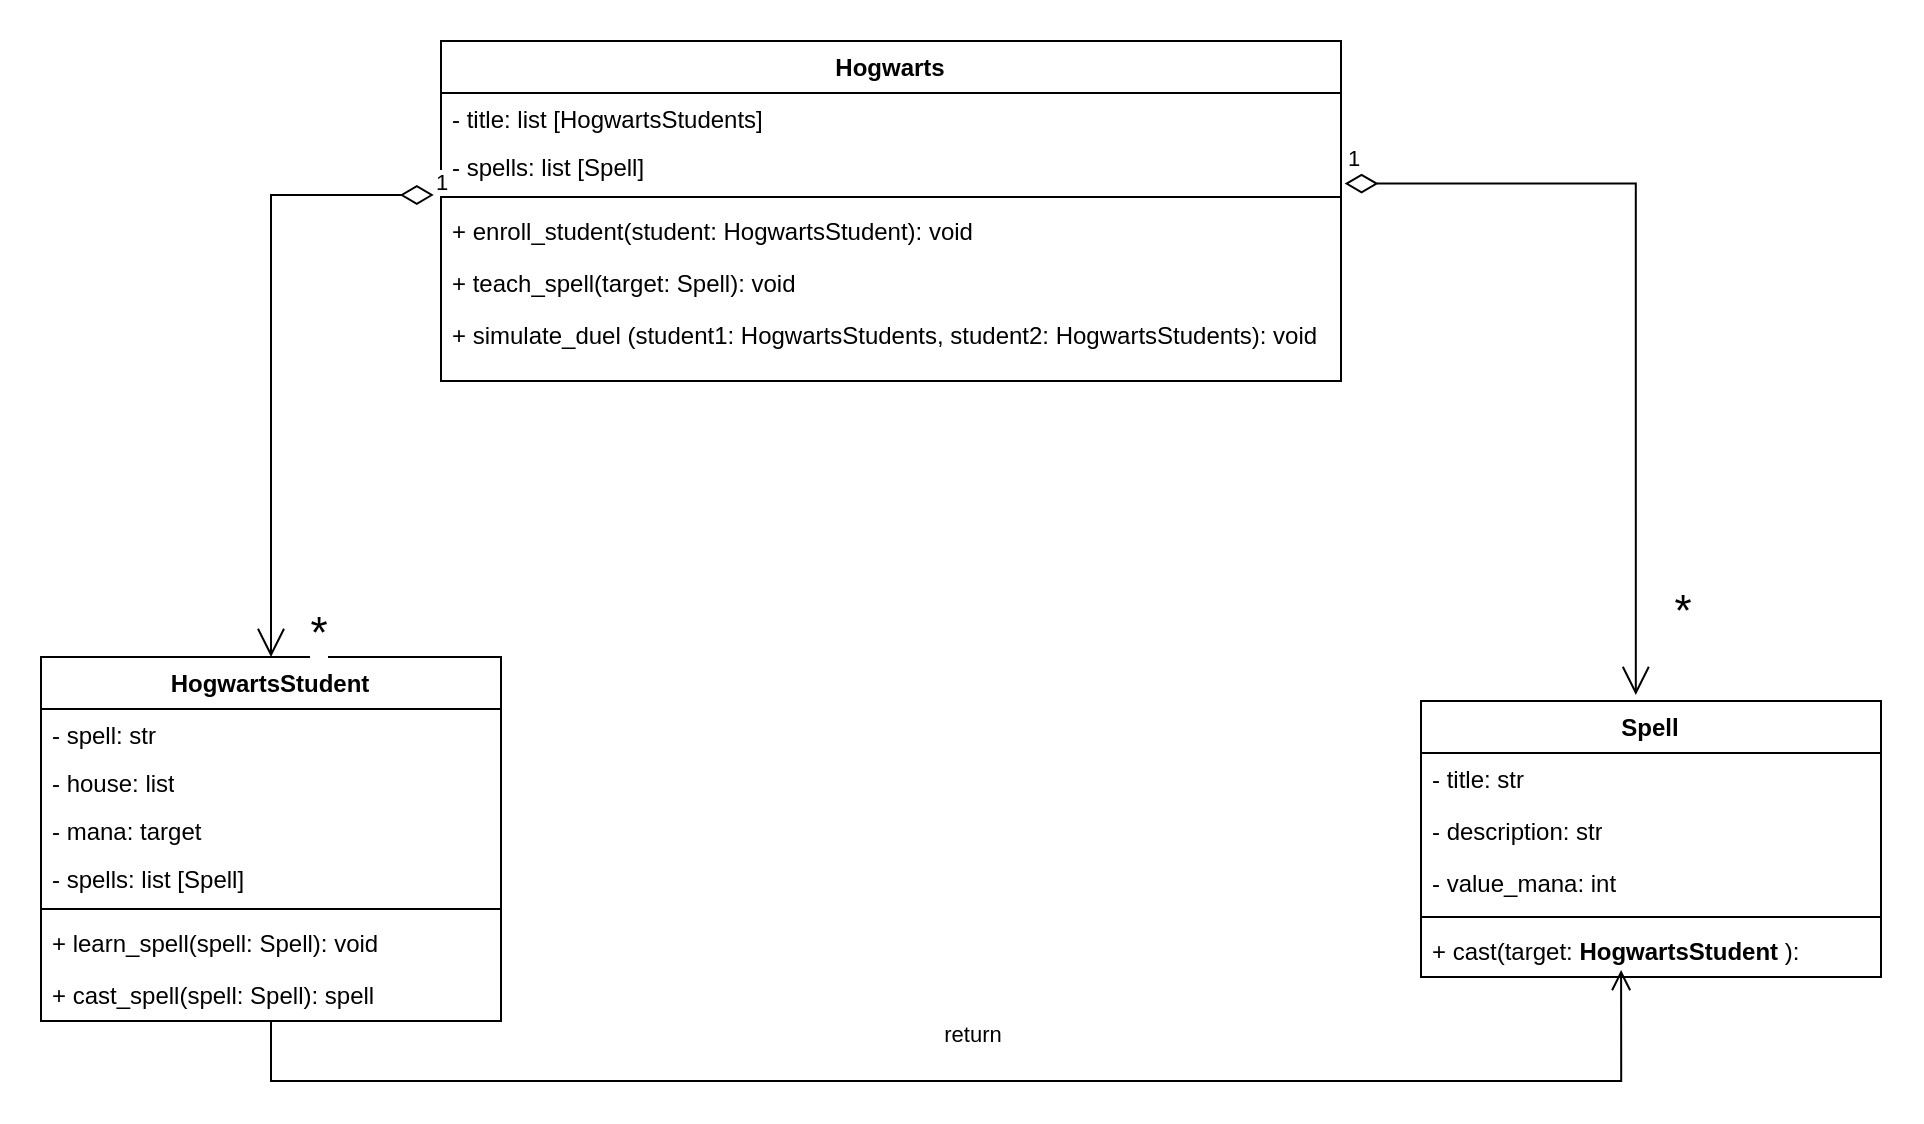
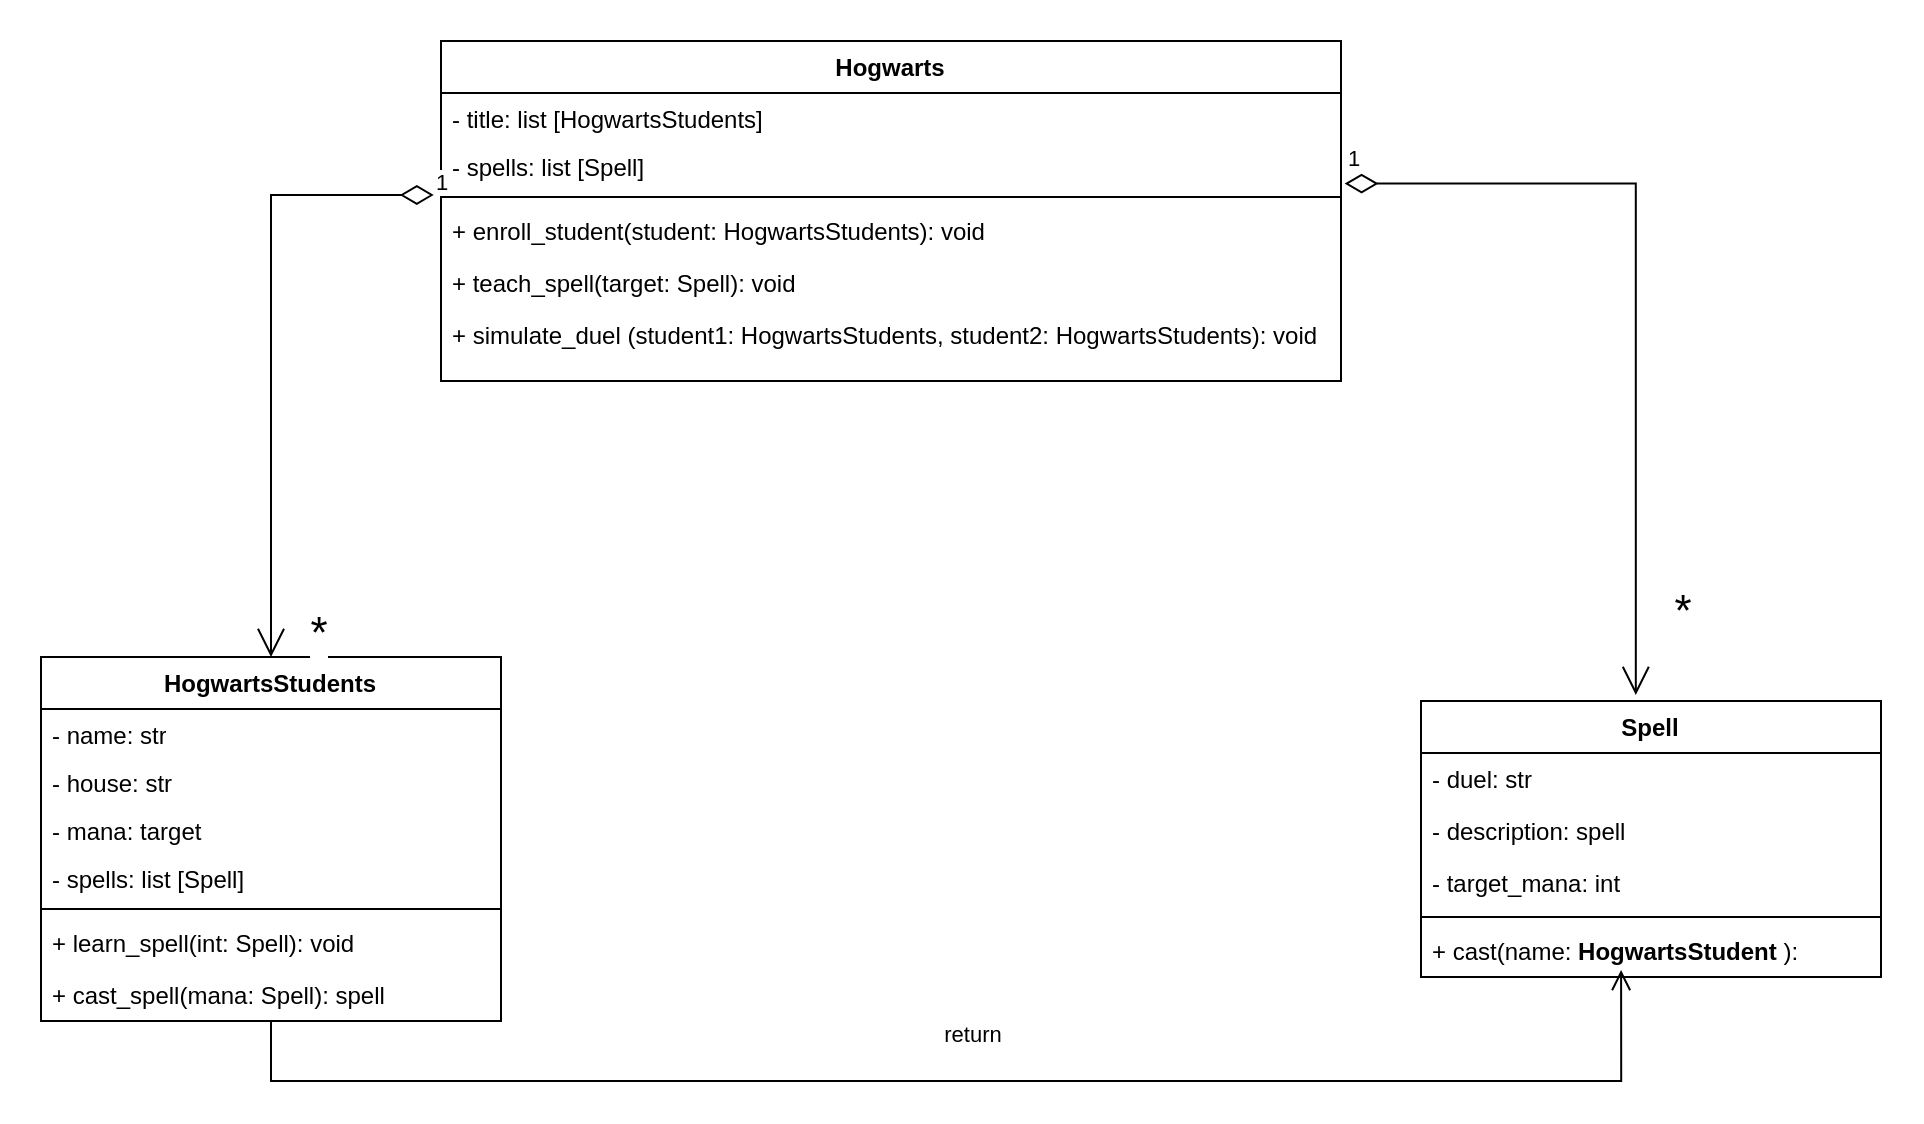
(751, 233) -> (757, 233)
(271, 685) -> (271, 685)
(118, 737) -> (118, 737)
(1498, 781) -> (1494, 781)
(125, 785) -> (124, 785)
(1538, 833) -> (1546, 833)
(1532, 885) -> (1541, 885)
(234, 945) -> (224, 945)
(1645, 953) -> (1632, 953)
(234, 997) -> (234, 997)
